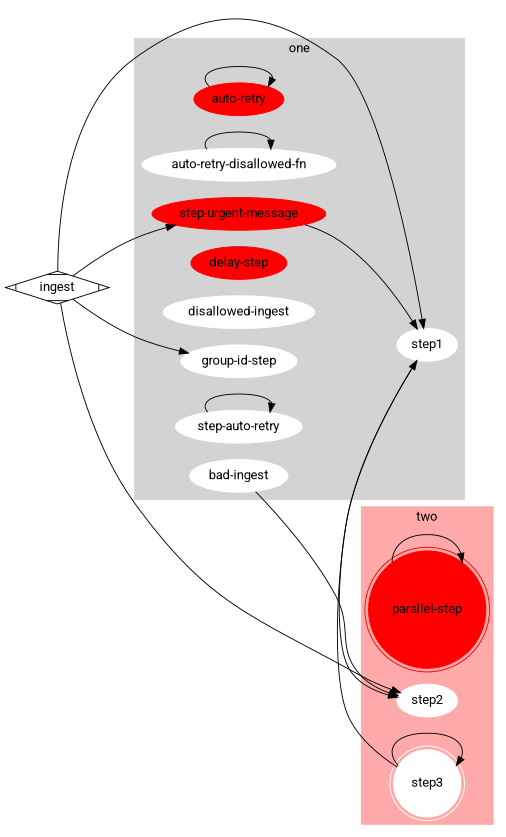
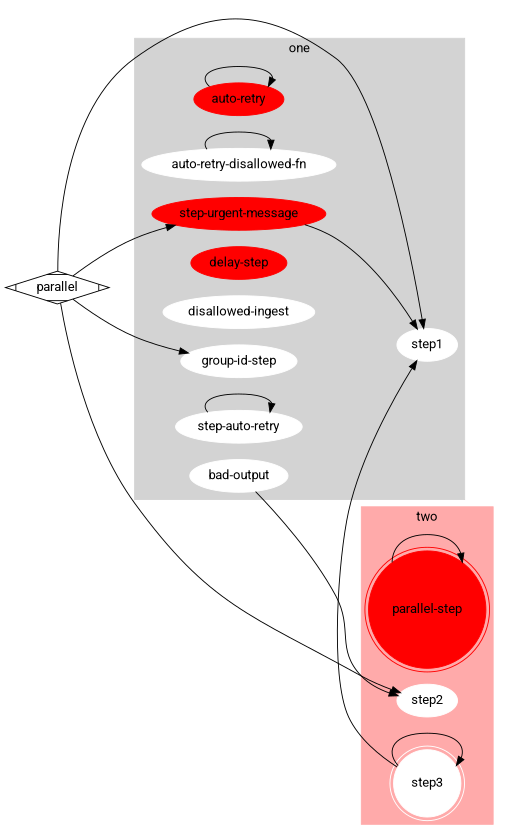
(57, 288) -> (57, 288)
(239, 476) -> (239, 476)
(345, 532) -> none
